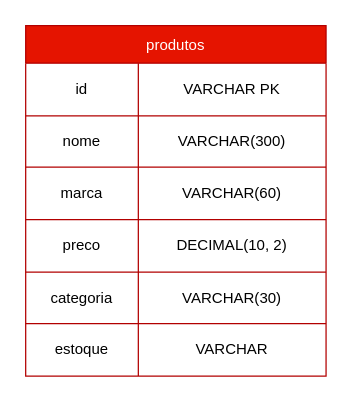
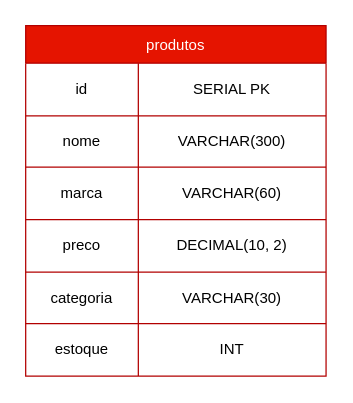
(232, 89) -> (232, 89)
(232, 349) -> (232, 349)
